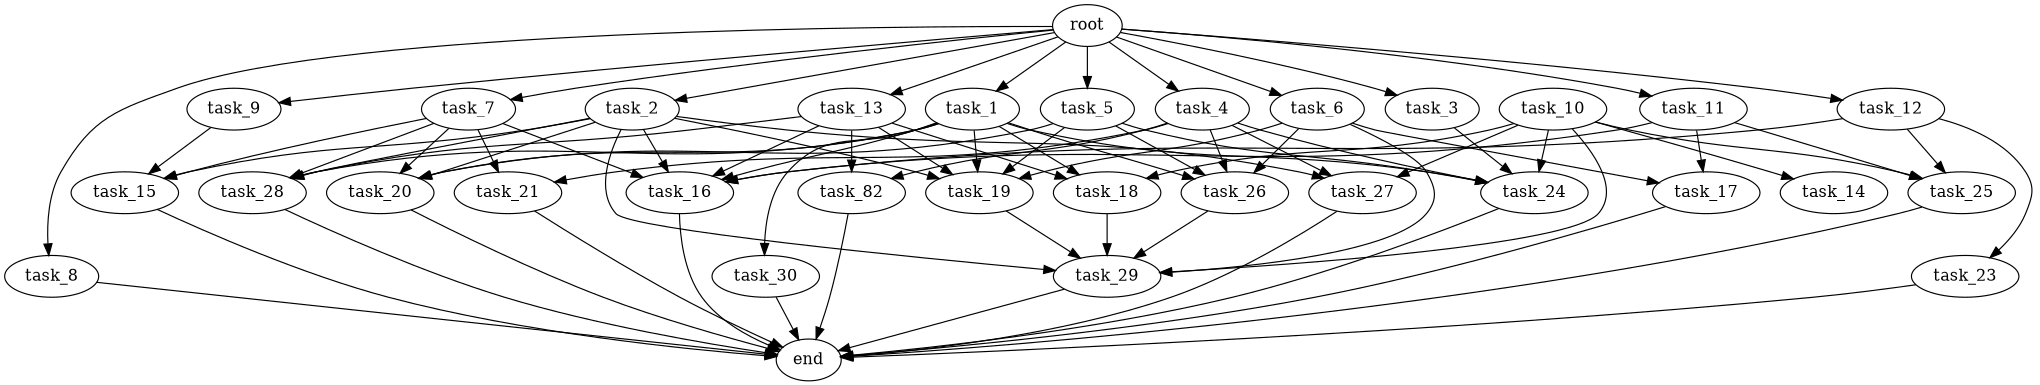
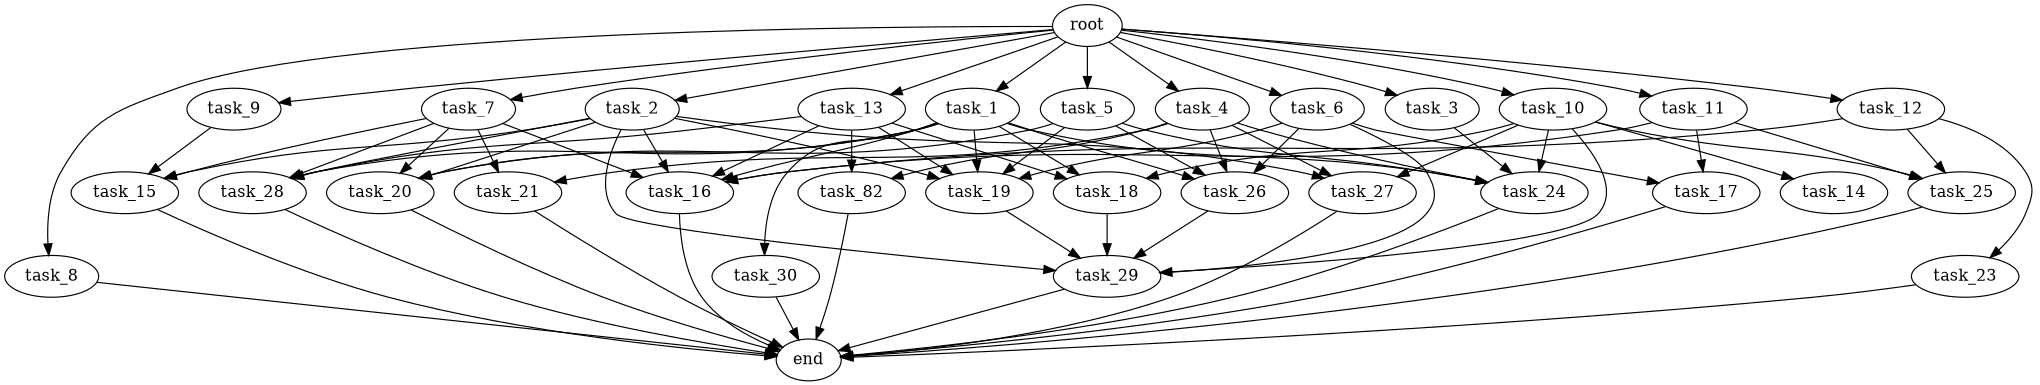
none -> (1313, 55)
